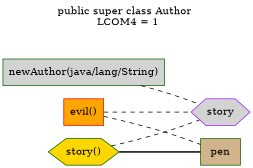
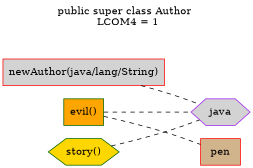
(84, 72) -> (84, 72)
(84, 112) -> (84, 112)
(221, 112) -> (221, 112)
(160, 152) -> none
(221, 152) -> (221, 152)
